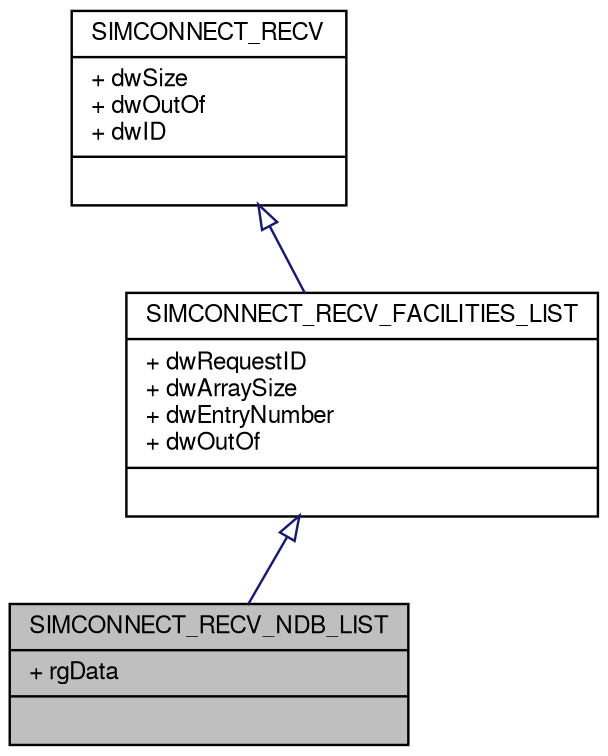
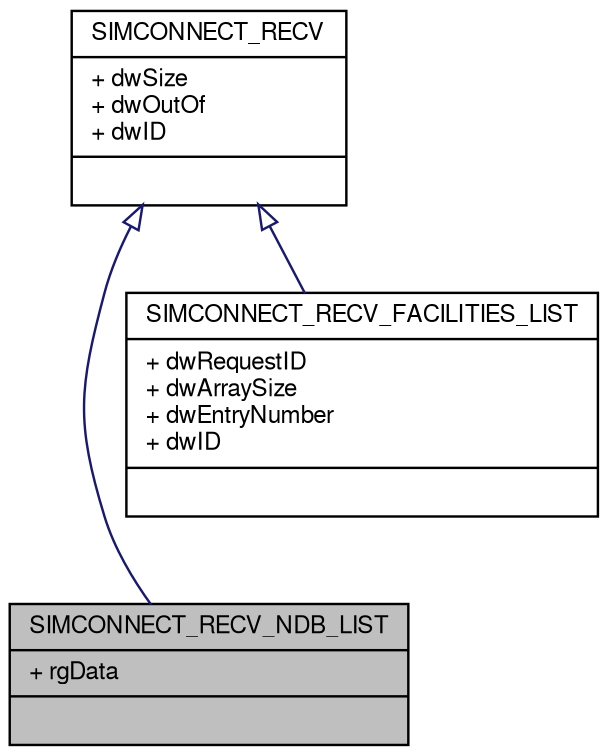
(204, 442) -> (184, 442)
(267, 571) -> (85, 419)
